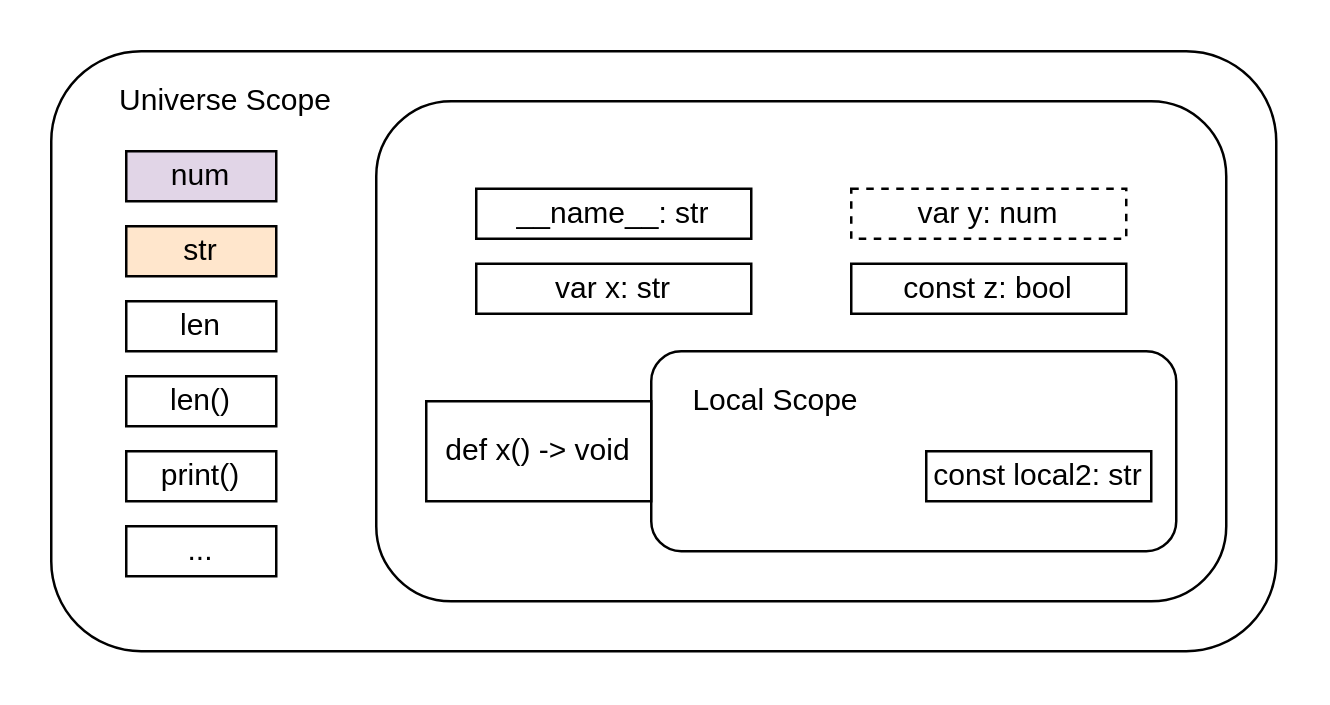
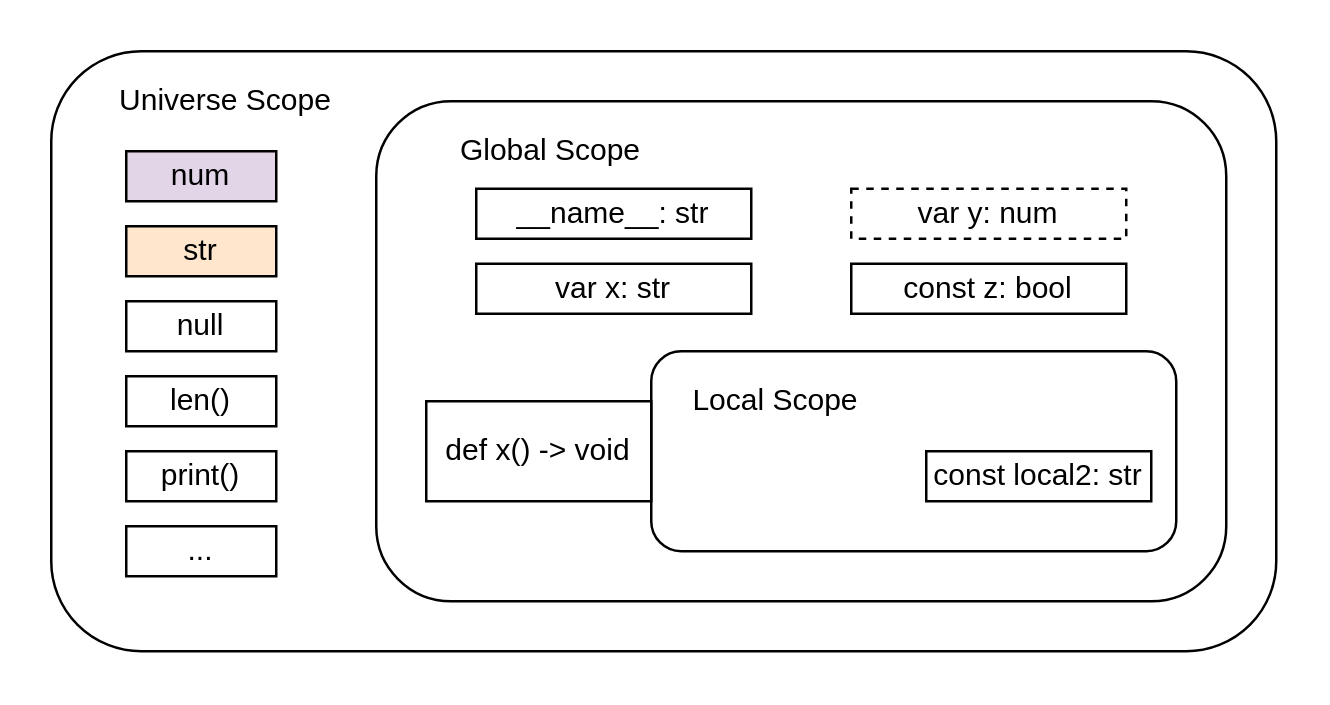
none -> (551, 151)
(201, 326) -> (201, 326)
